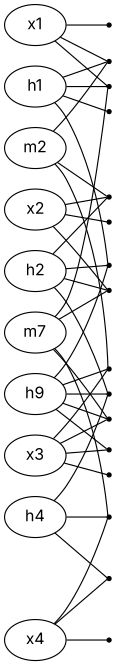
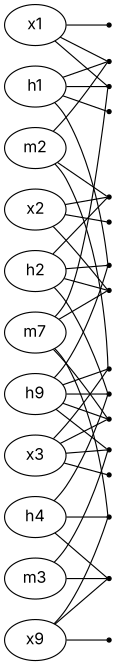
none -> (35, 579)
(35, 640) -> (35, 640)
